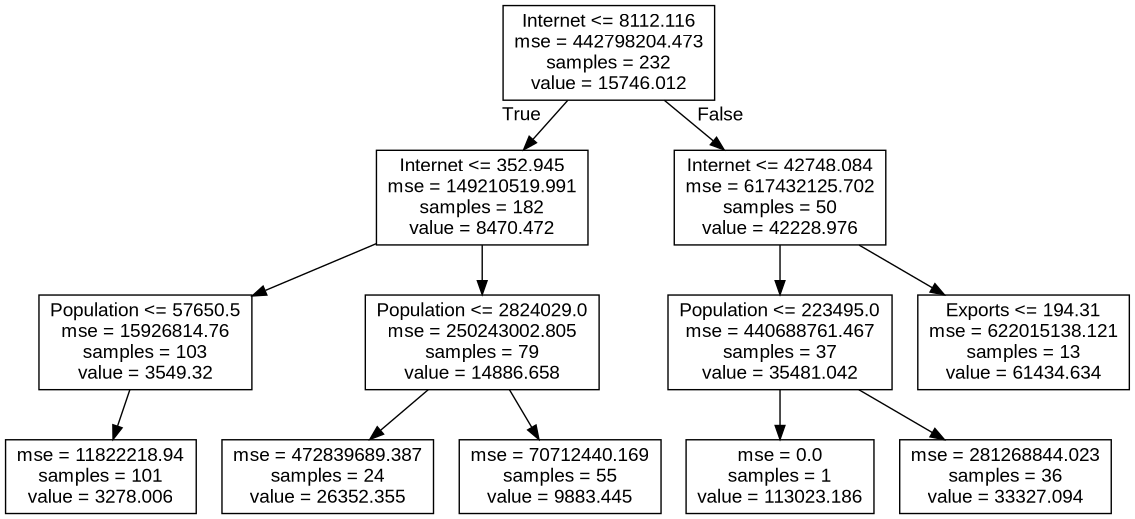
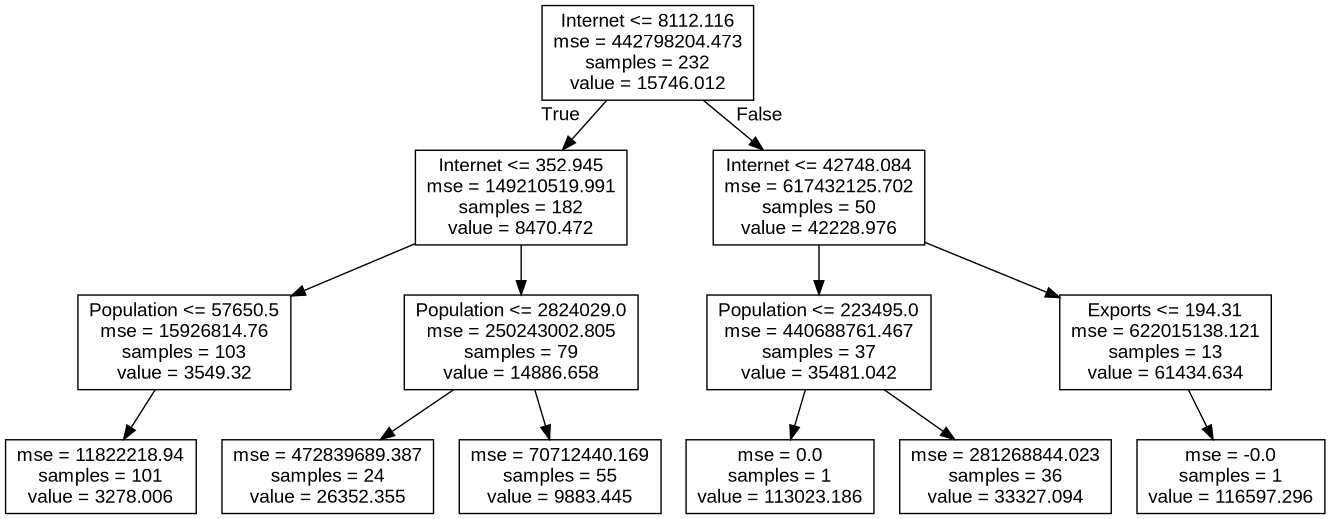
none -> (1231, 477)
